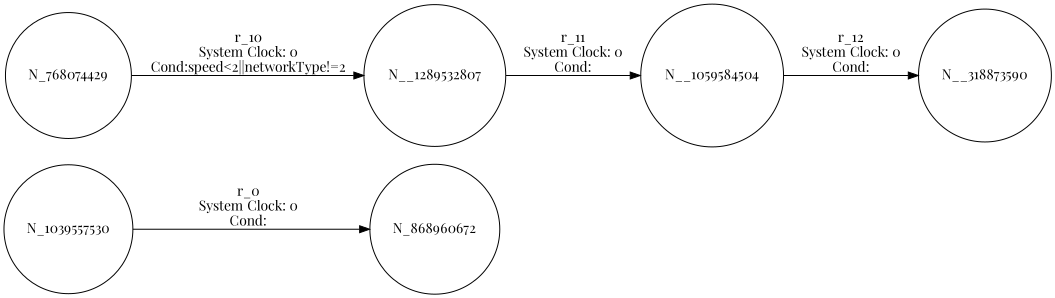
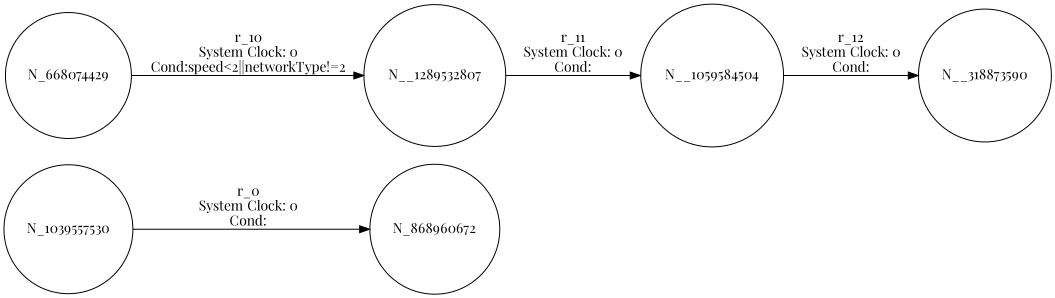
(68, 76) -> (68, 76)
